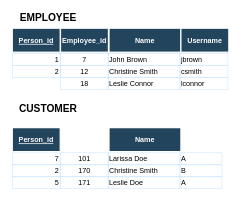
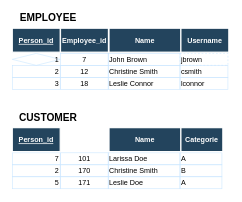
(36, 59) -> (36, 59)
(204, 59) -> (204, 59)
none -> (36, 83)
(48, 109) -> (48, 118)
none -> (202, 140)
